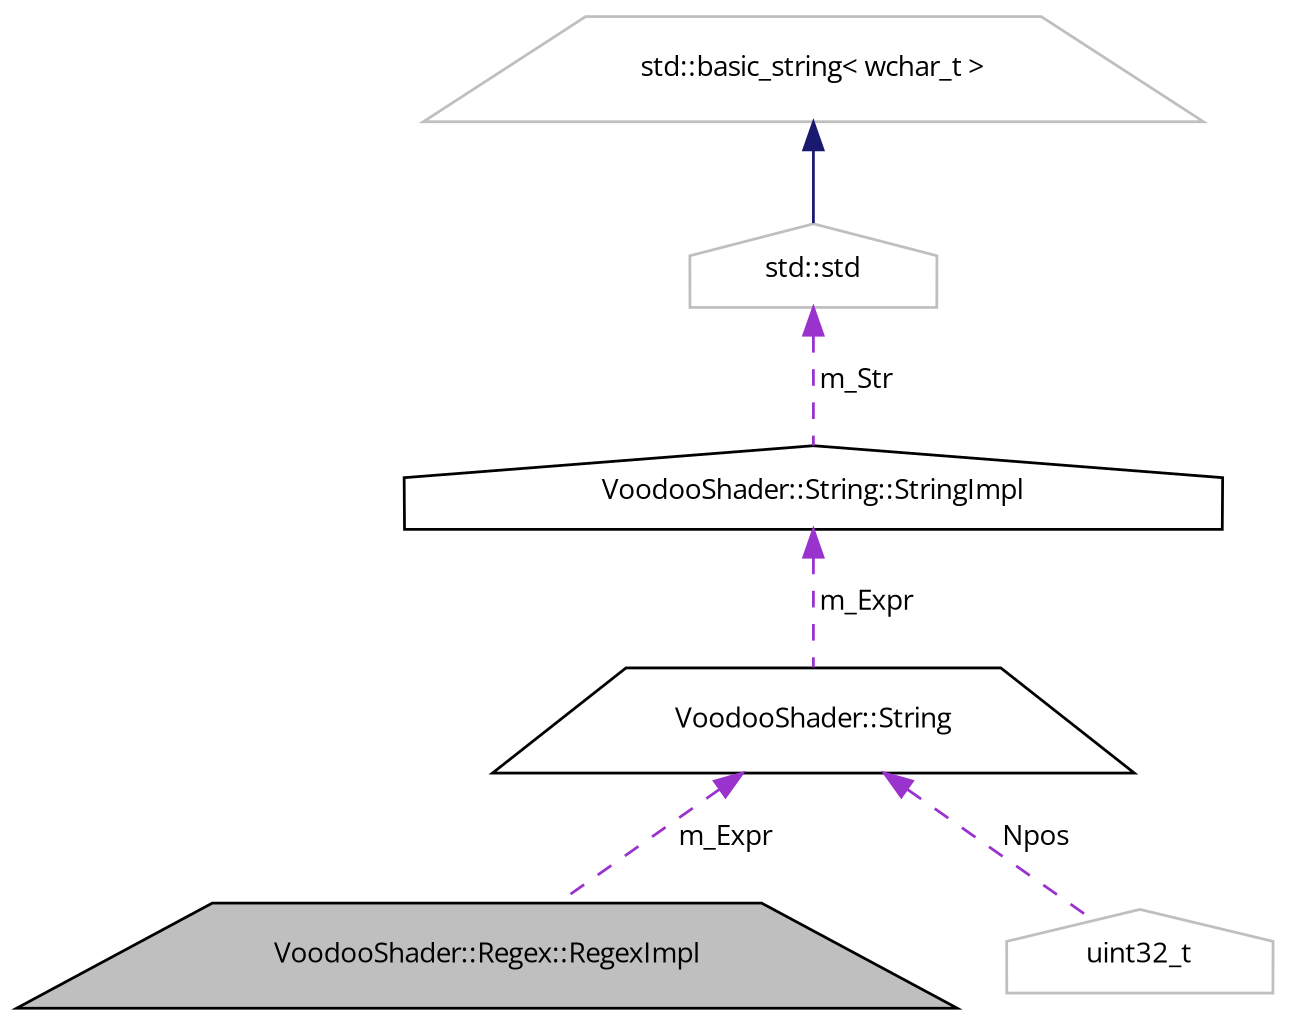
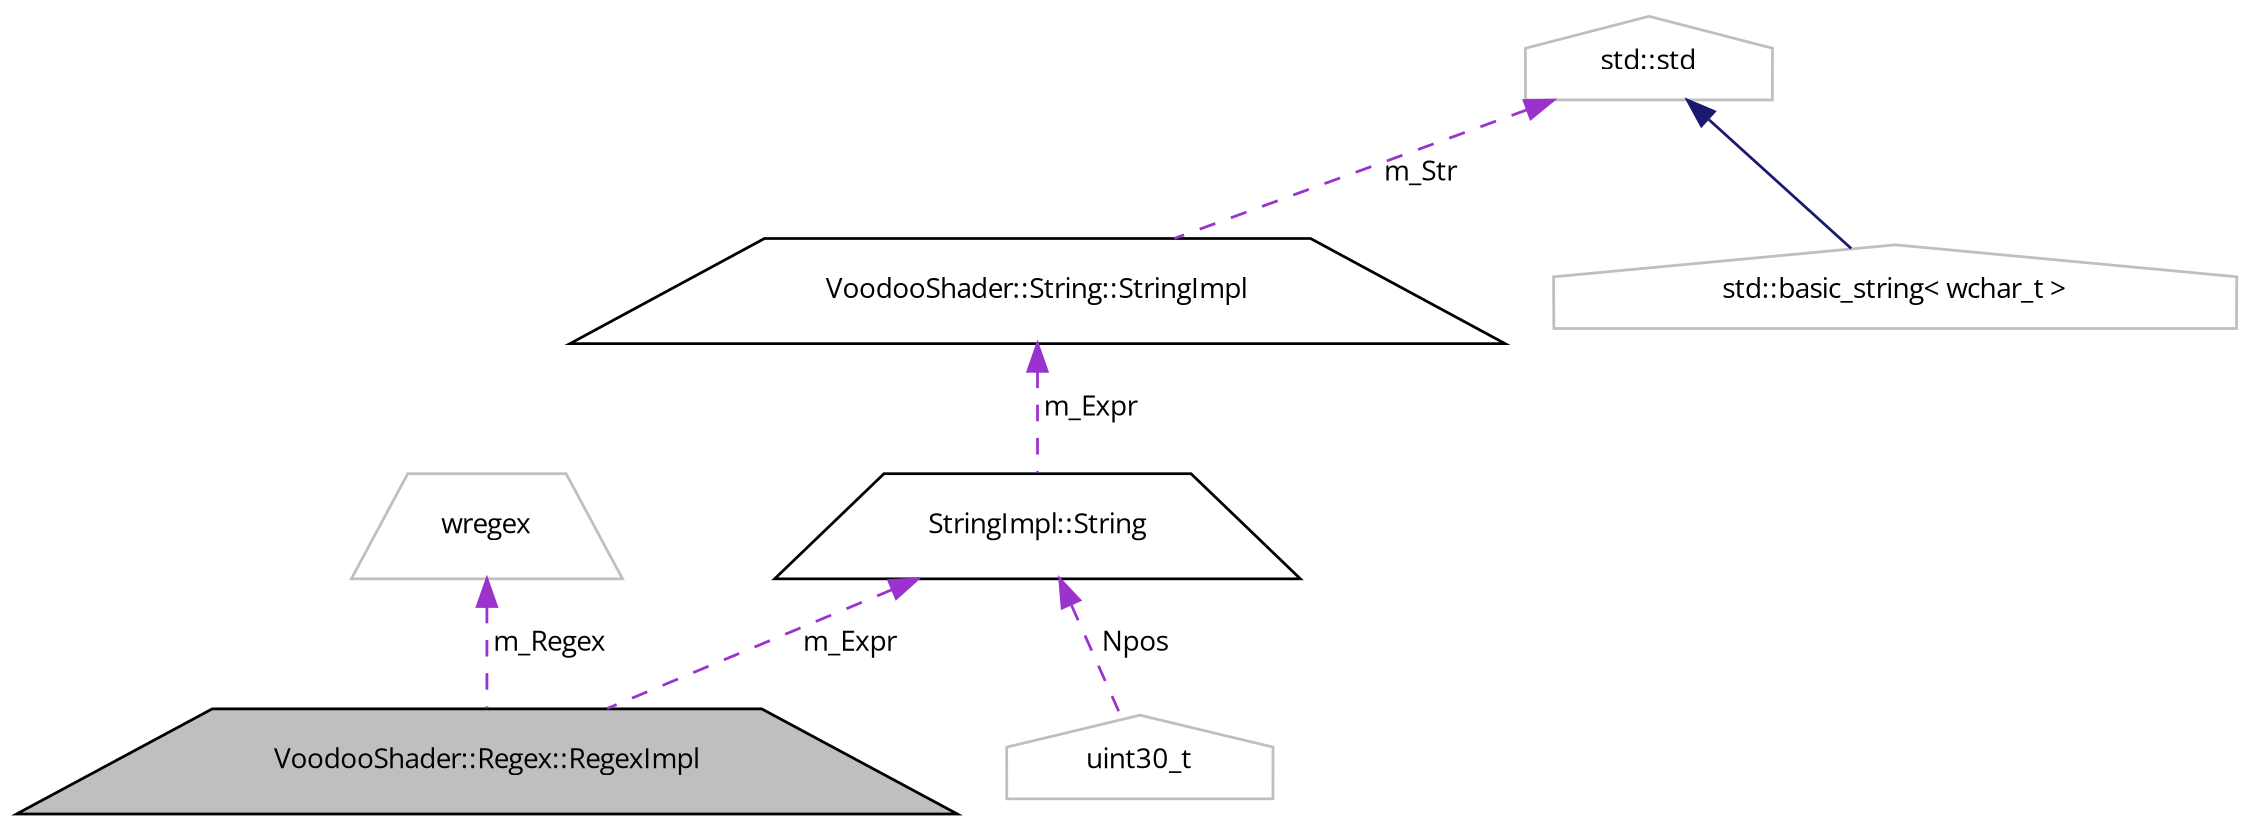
(813, 69) -> (1895, 291)
(813, 187) -> (1780, 184)
(813, 492) -> (1038, 291)
none -> (487, 526)
(813, 721) -> (1038, 526)
(1140, 956) -> (1140, 761)
